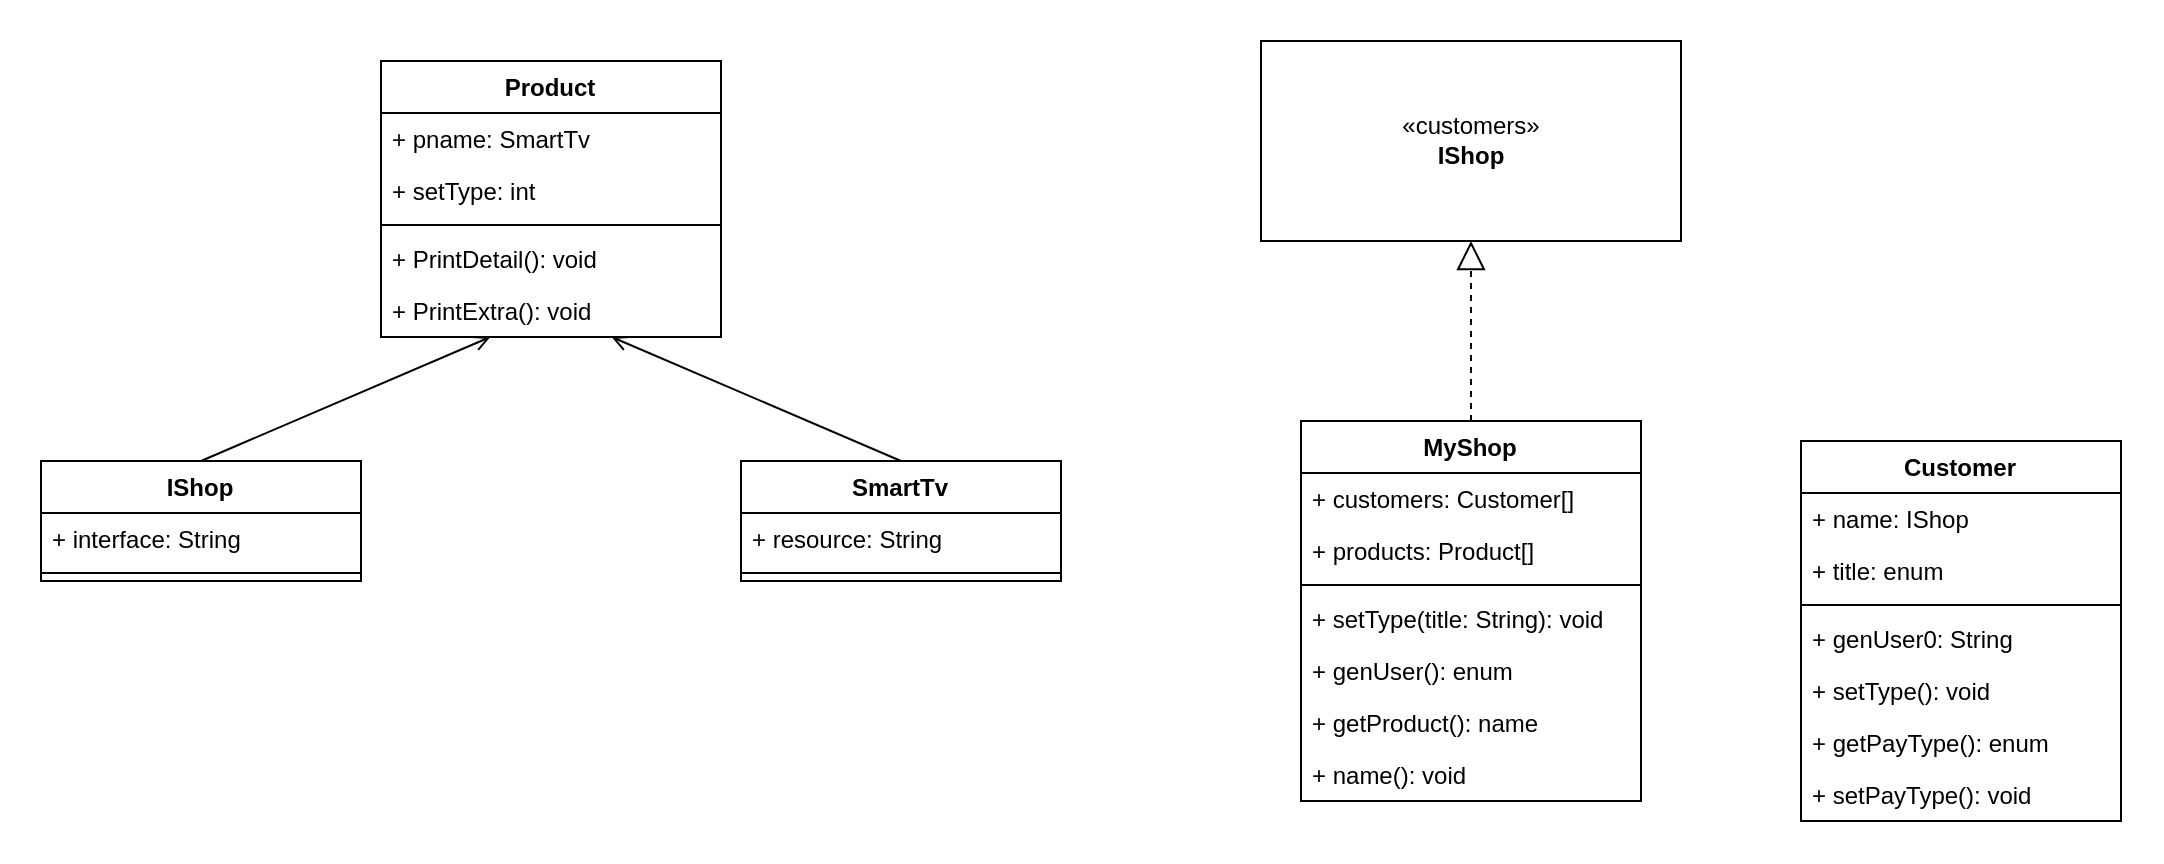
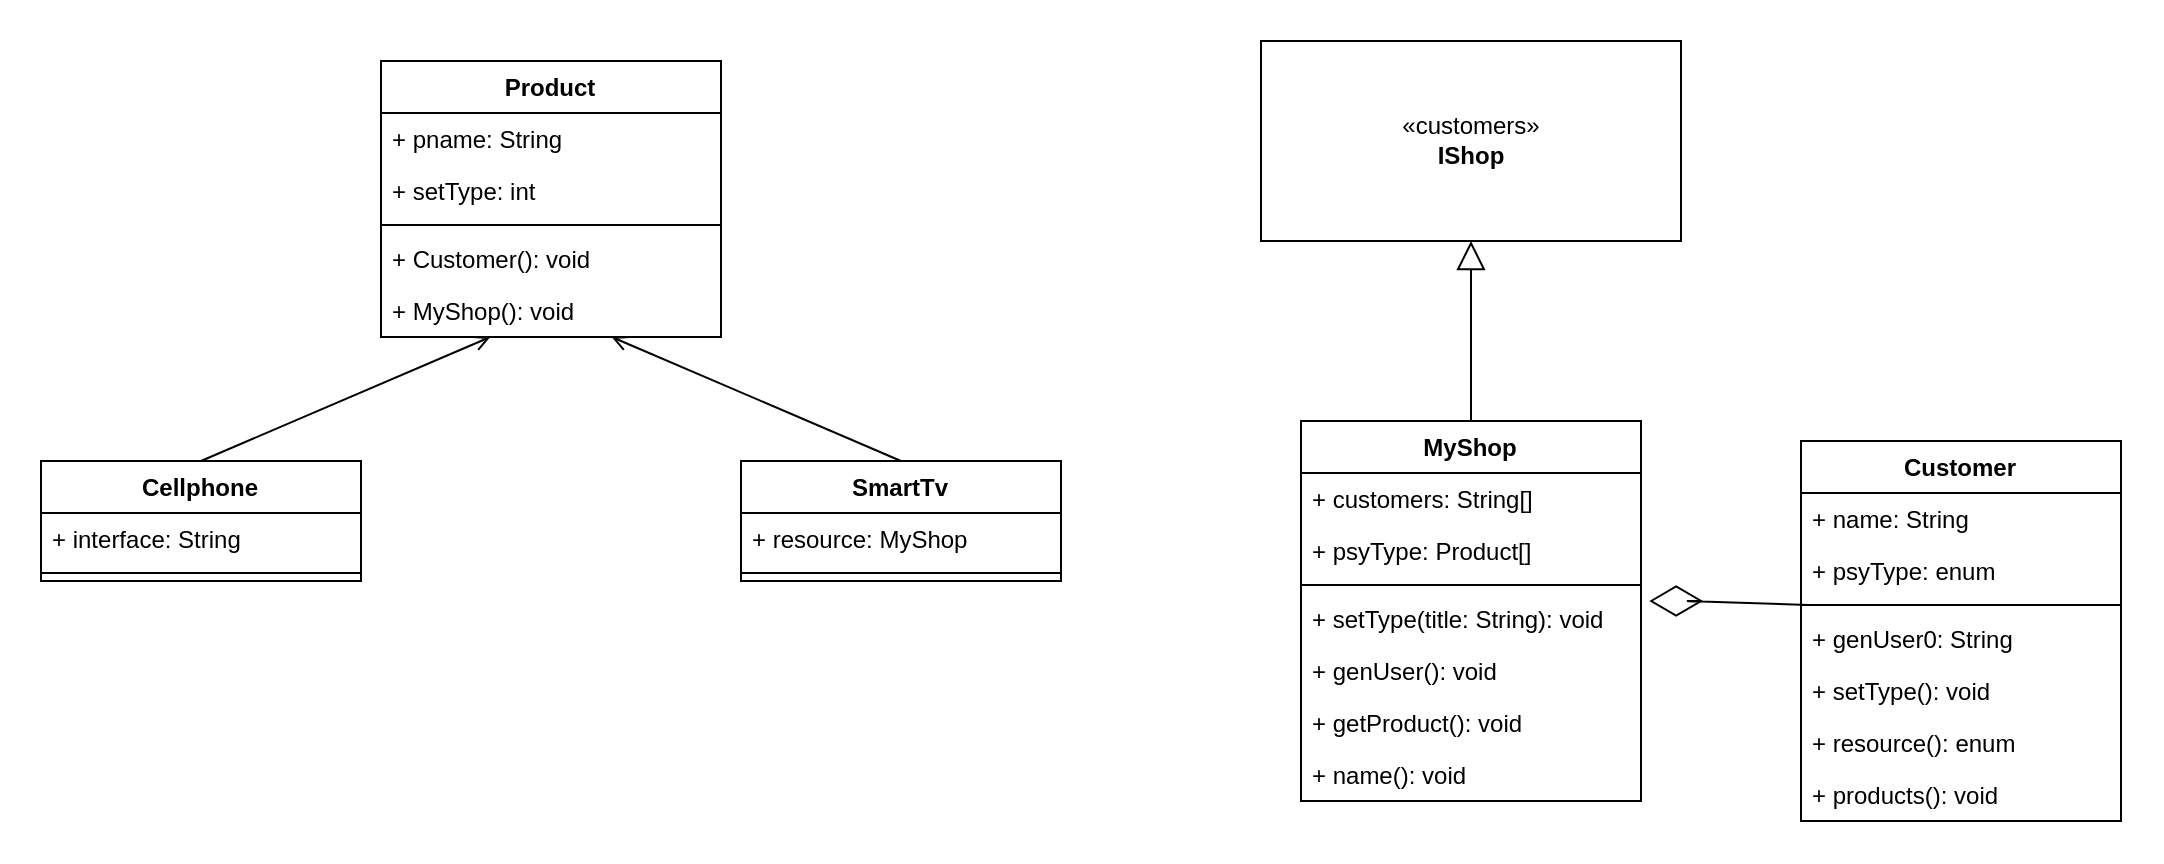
(490, 140) -> (480, 140)
(511, 260) -> (500, 260)
(511, 312) -> (487, 312)
(1471, 343) -> (1471, 343)
(200, 488) -> (200, 488)
(1457, 500) -> (1441, 500)
(1890, 520) -> (1894, 520)
(860, 540) -> (864, 540)
(1444, 552) -> (1437, 552)
(1884, 572) -> (1903, 572)
none -> (1737, 603)
(1417, 672) -> (1414, 672)
(1437, 724) -> (1434, 724)
(1937, 744) -> (1924, 744)
(1934, 796) -> (1920, 796)
